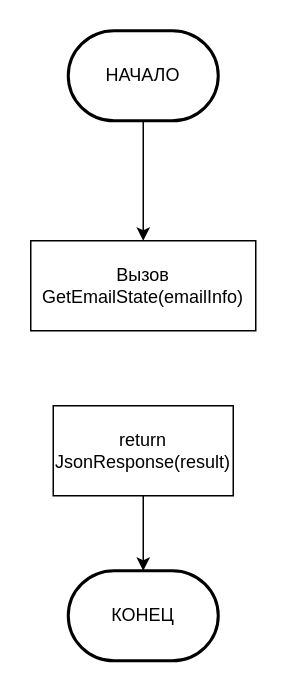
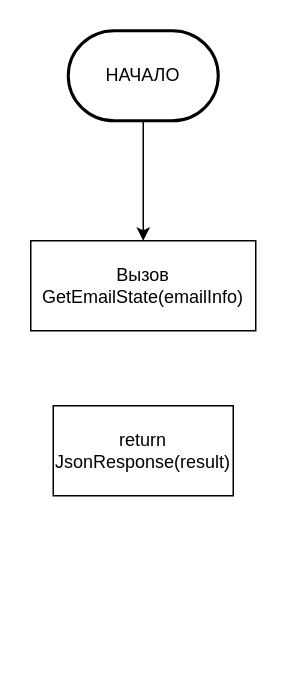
(143, 528) -> none
(143, 616) -> none
